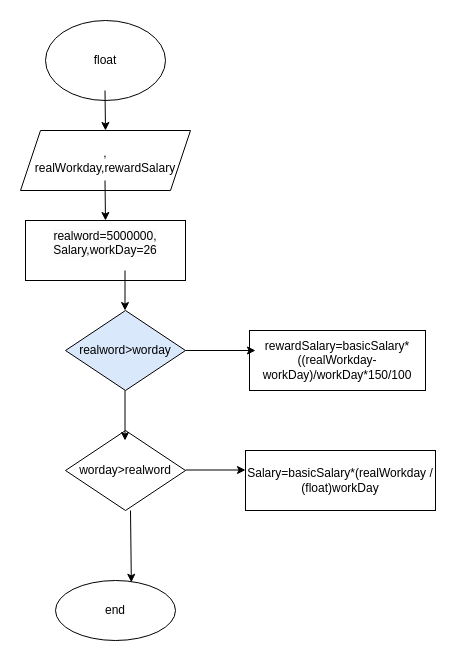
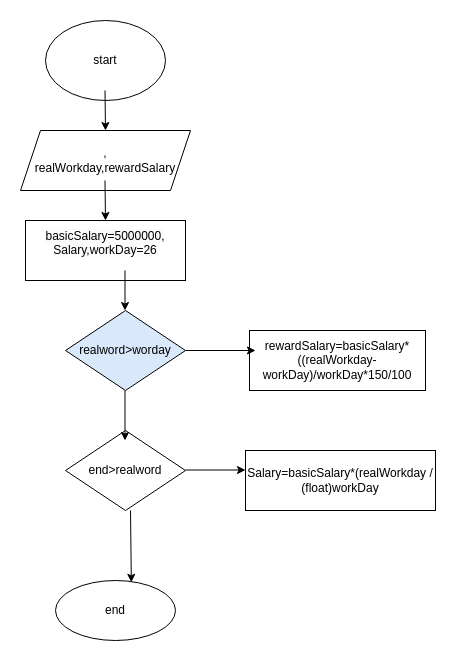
(106, 61) -> (106, 61)
(106, 251) -> (106, 251)
(126, 471) -> (126, 471)
